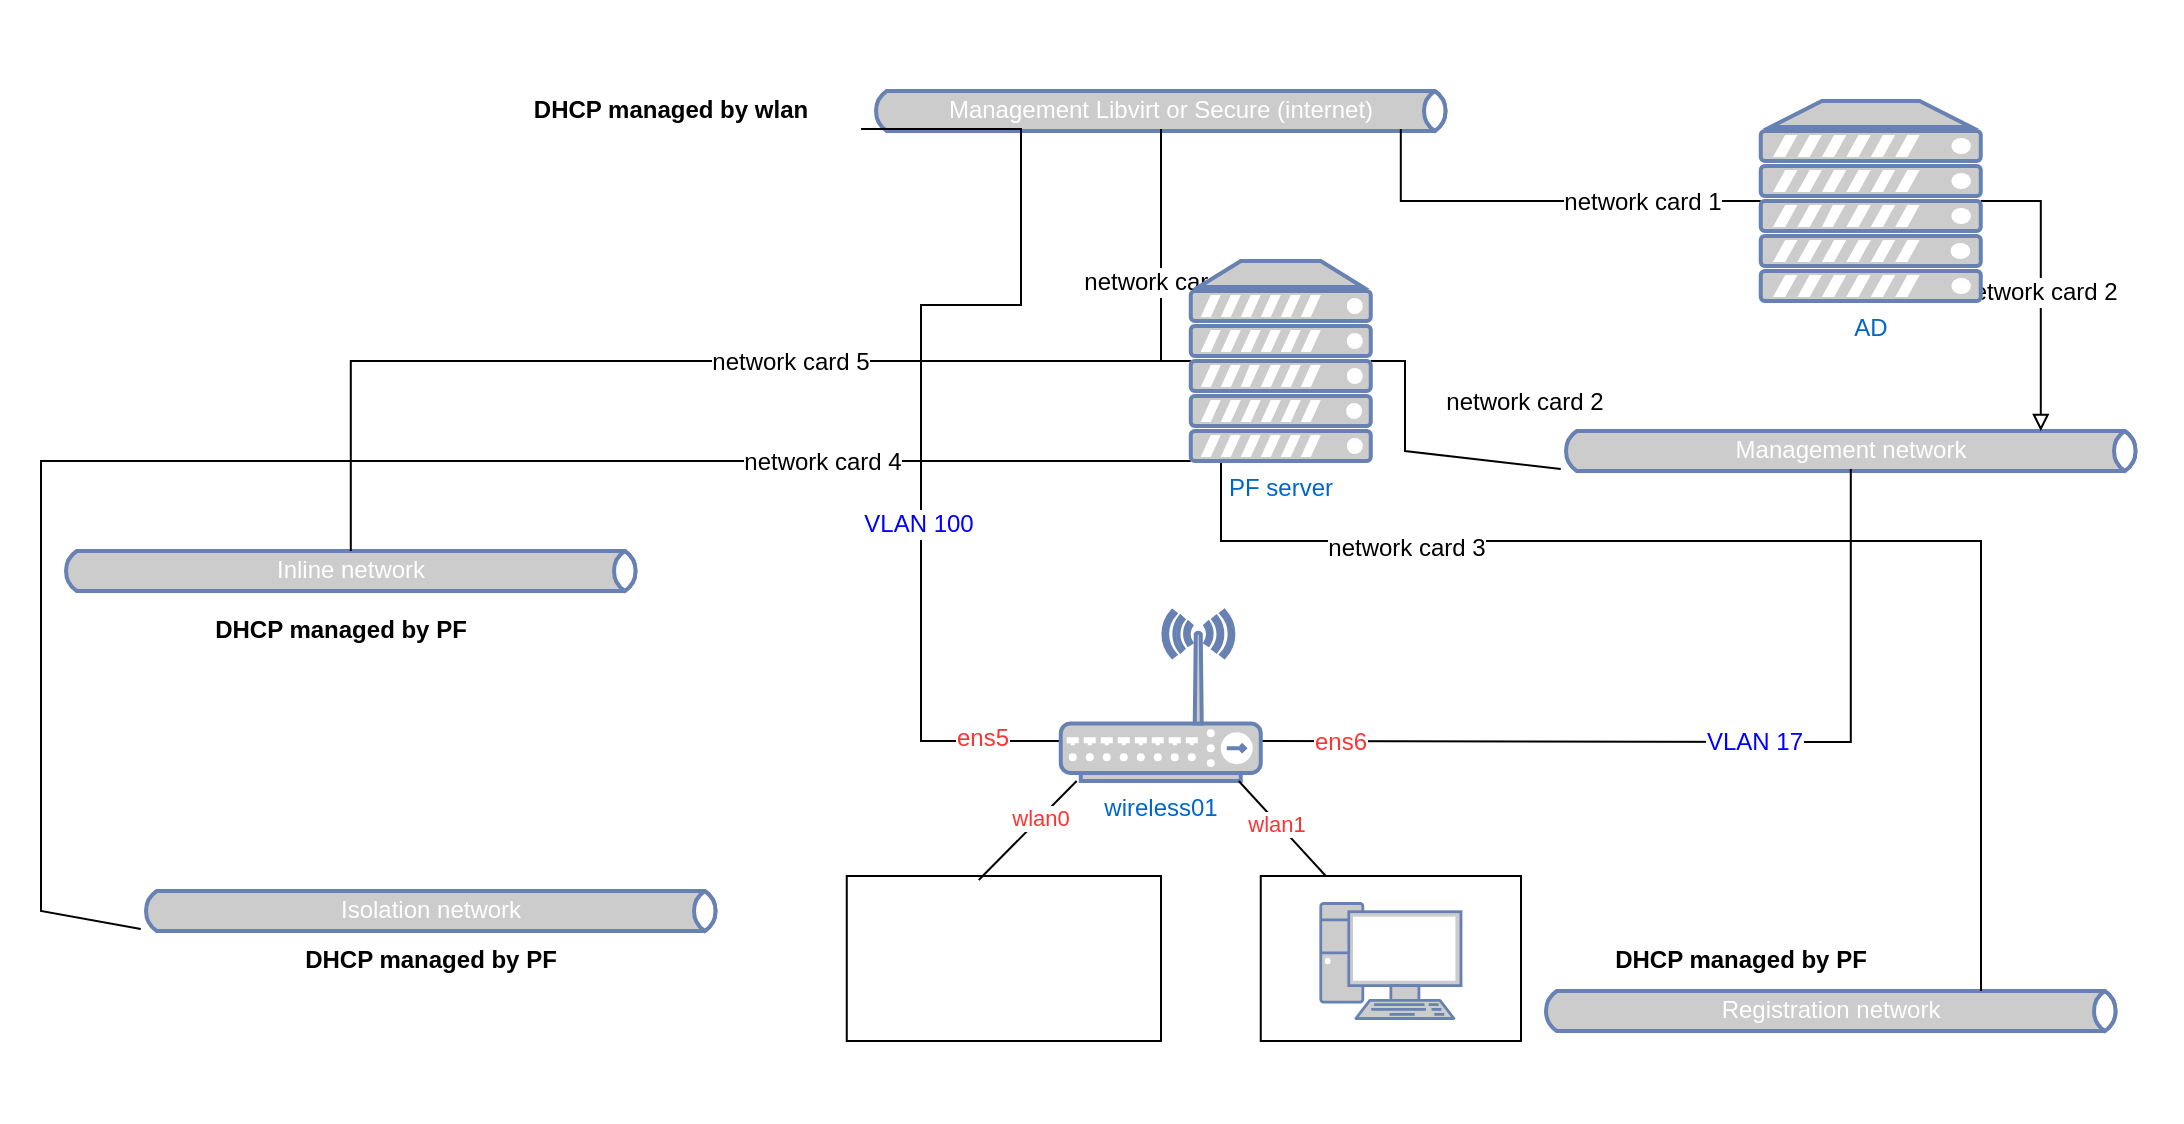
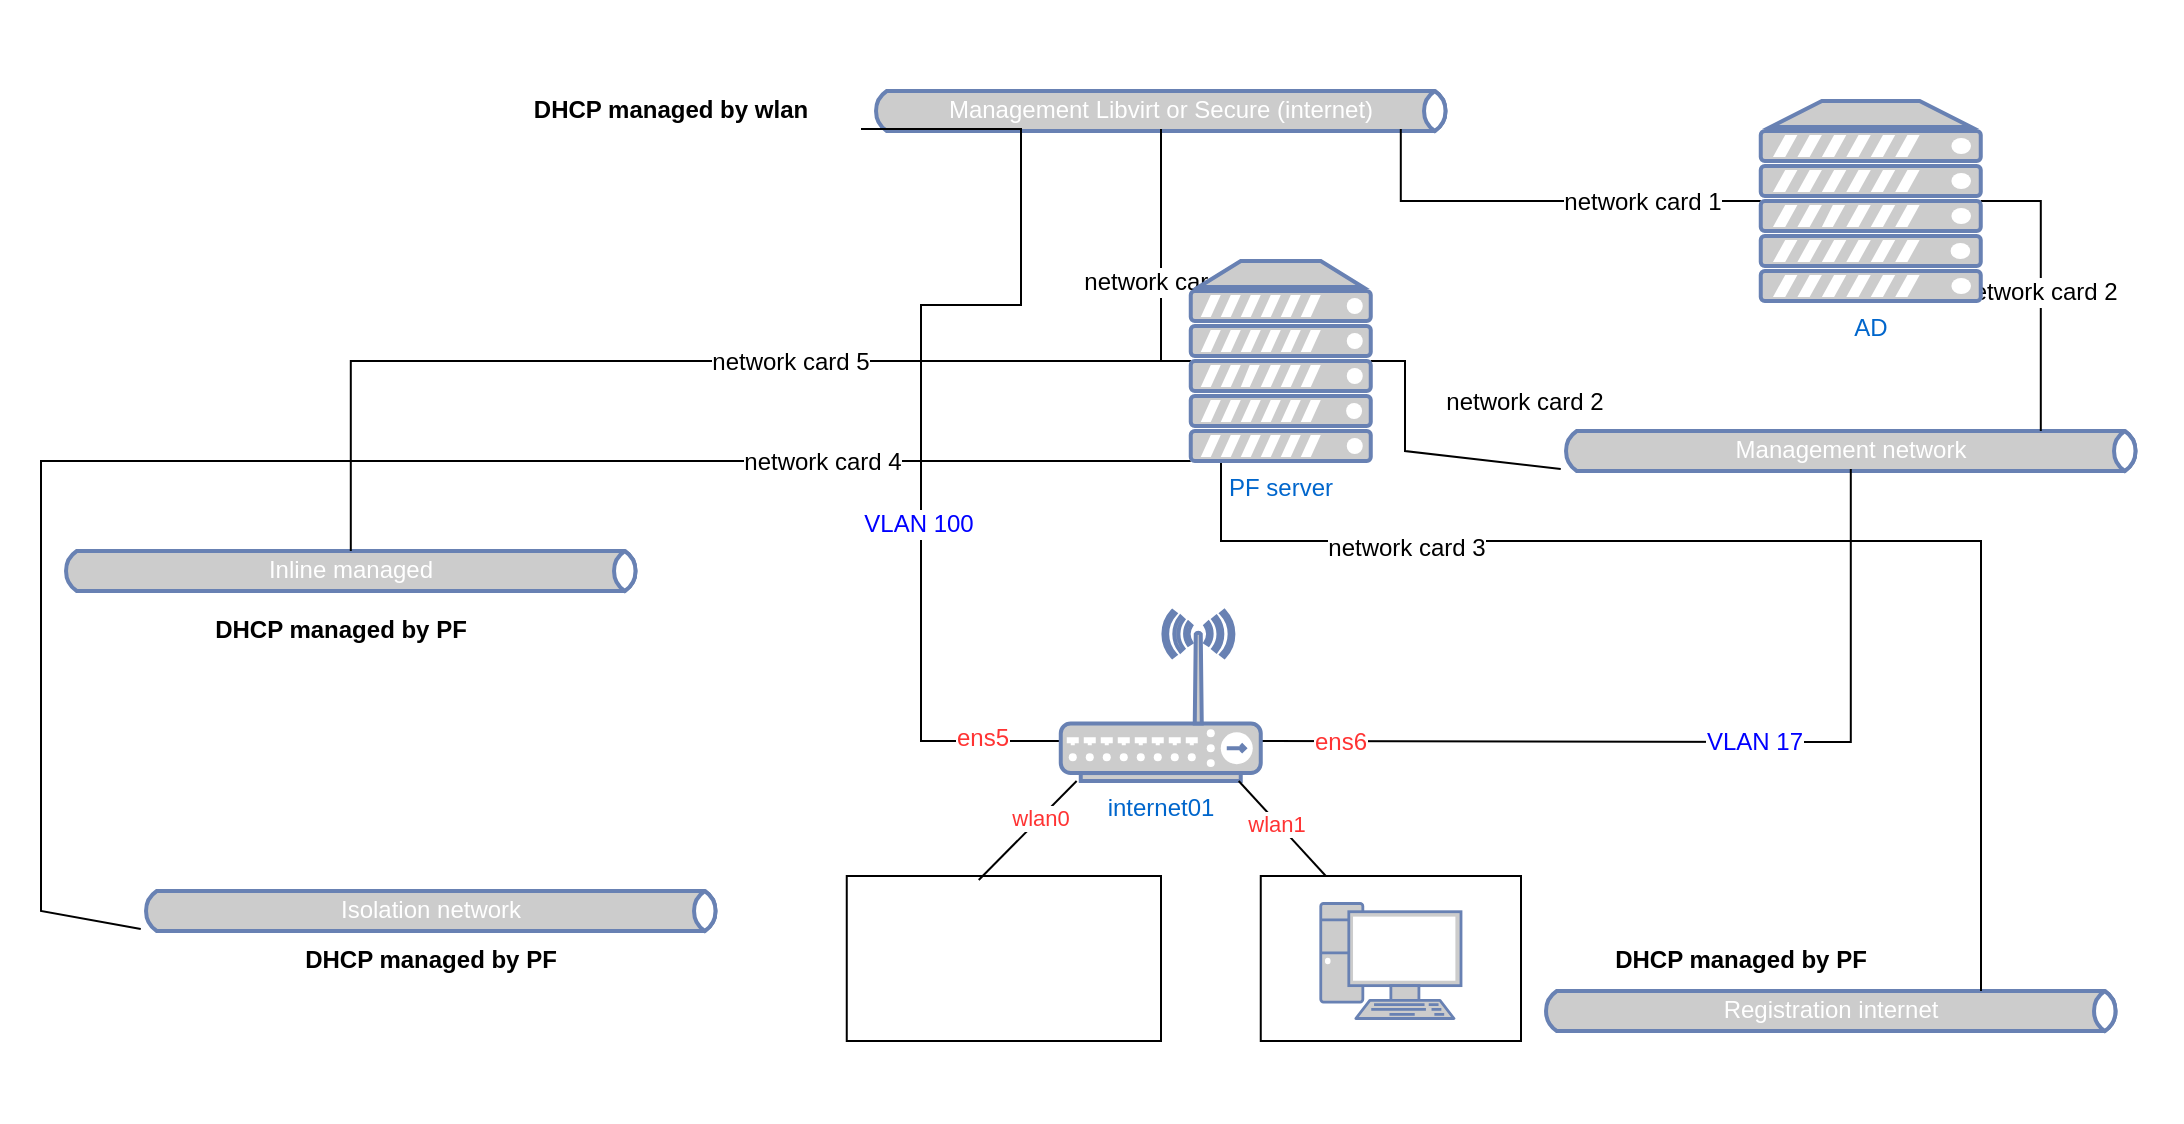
(2041, 413) -> (2041, 421)
(352, 571) -> (352, 571)
(1162, 809) -> (1162, 809)
(1832, 1011) -> (1832, 1011)
